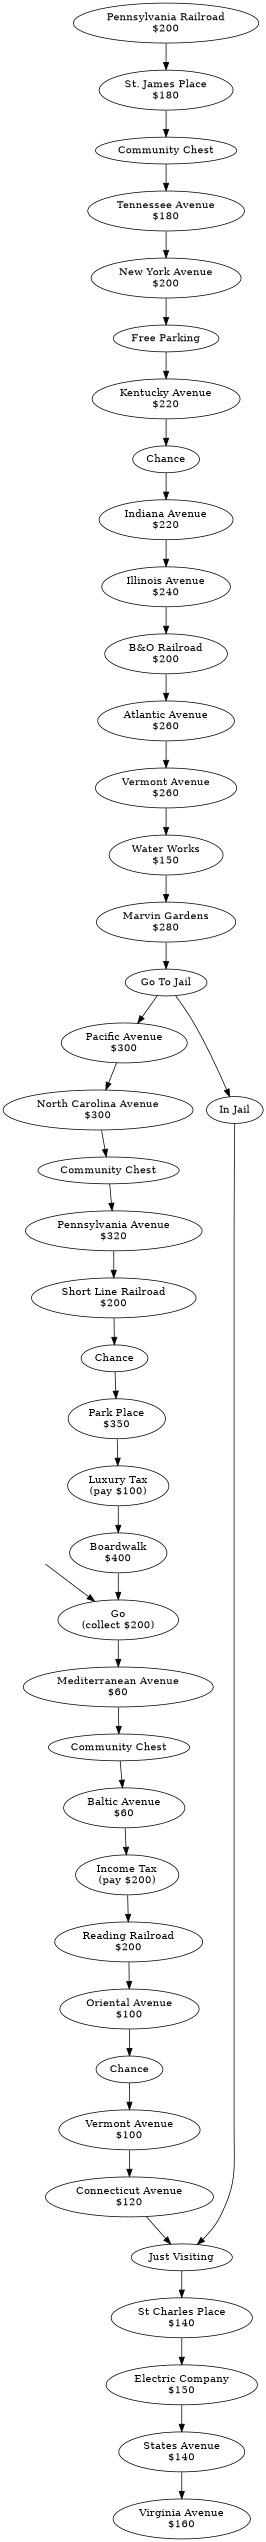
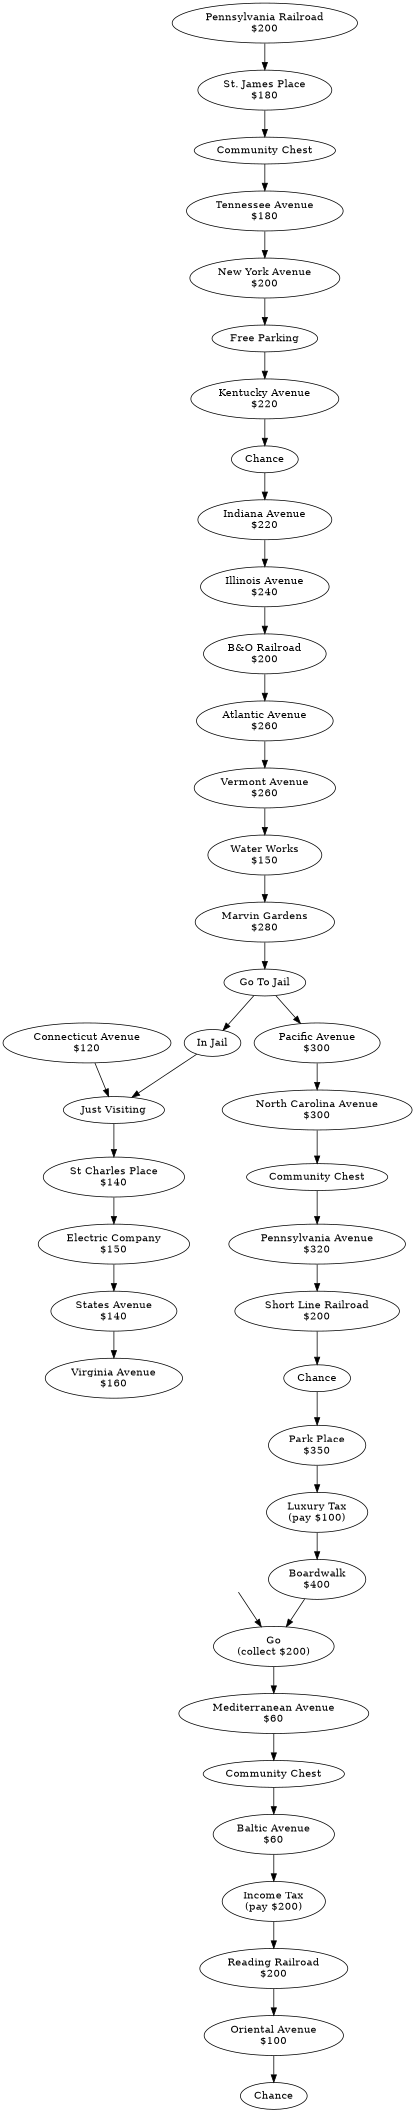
(129, 2130) -> none
